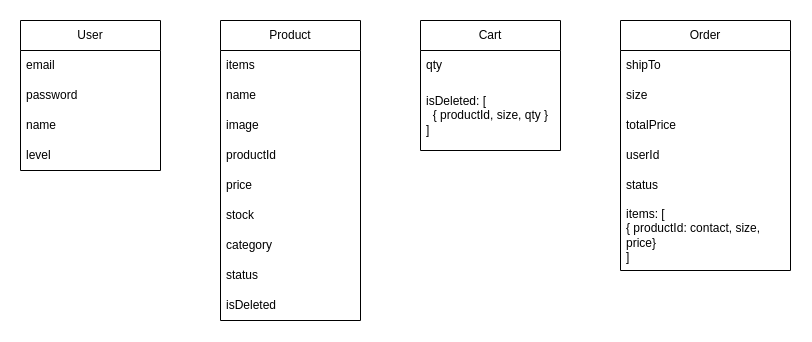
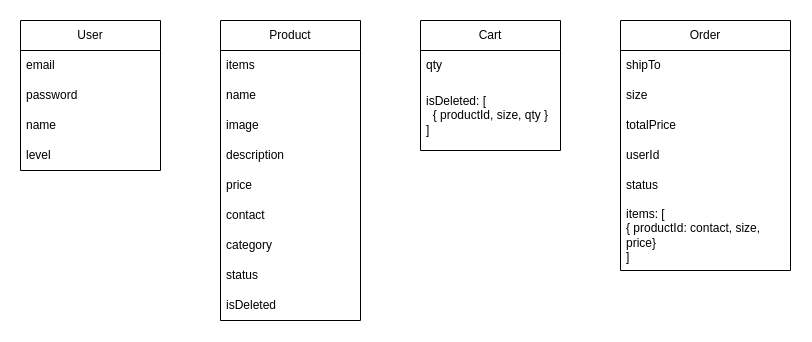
(257, 156) -> (260, 156)
(243, 216) -> (250, 216)
